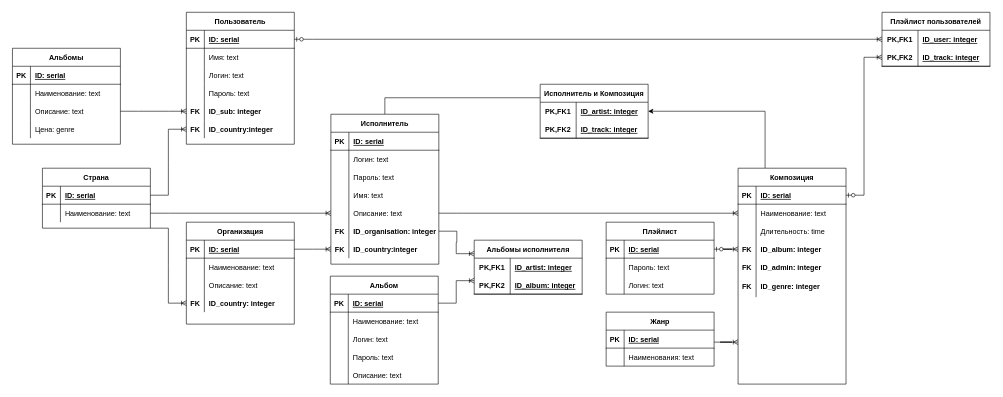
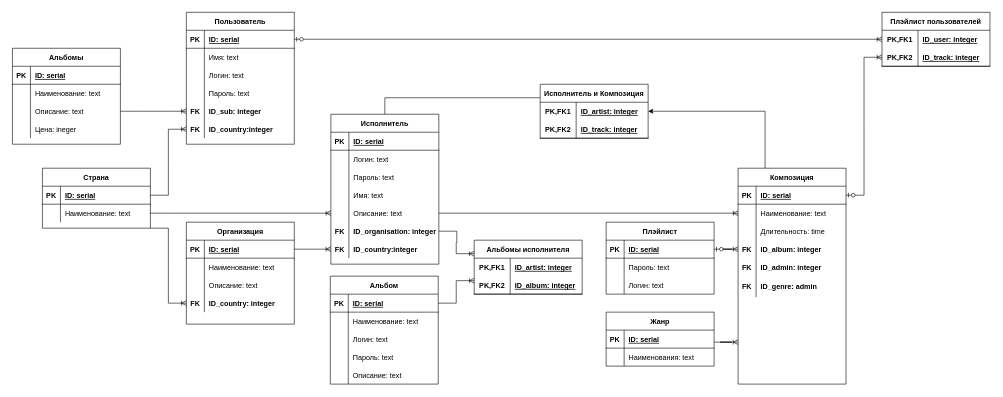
(55, 130) -> (56, 130)
(792, 287) -> (788, 287)
